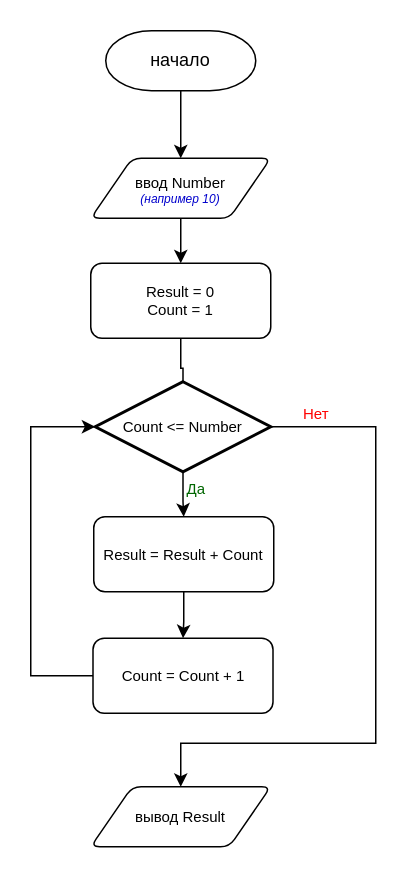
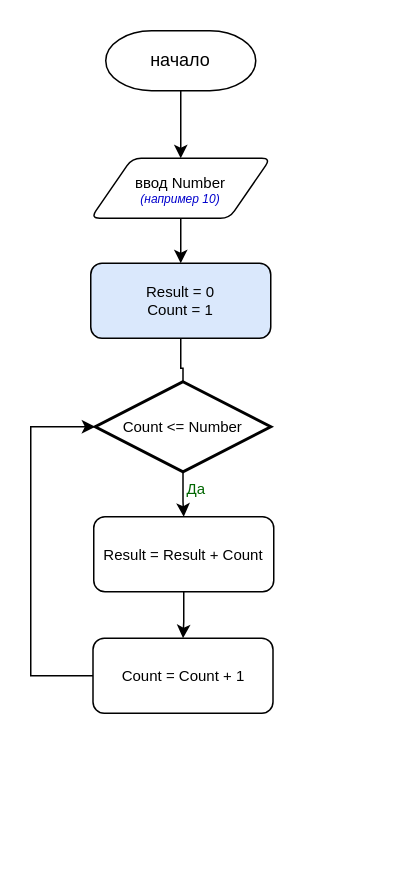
(181, 301) -> (181, 301)
(376, 646) -> none
(181, 817) -> none
